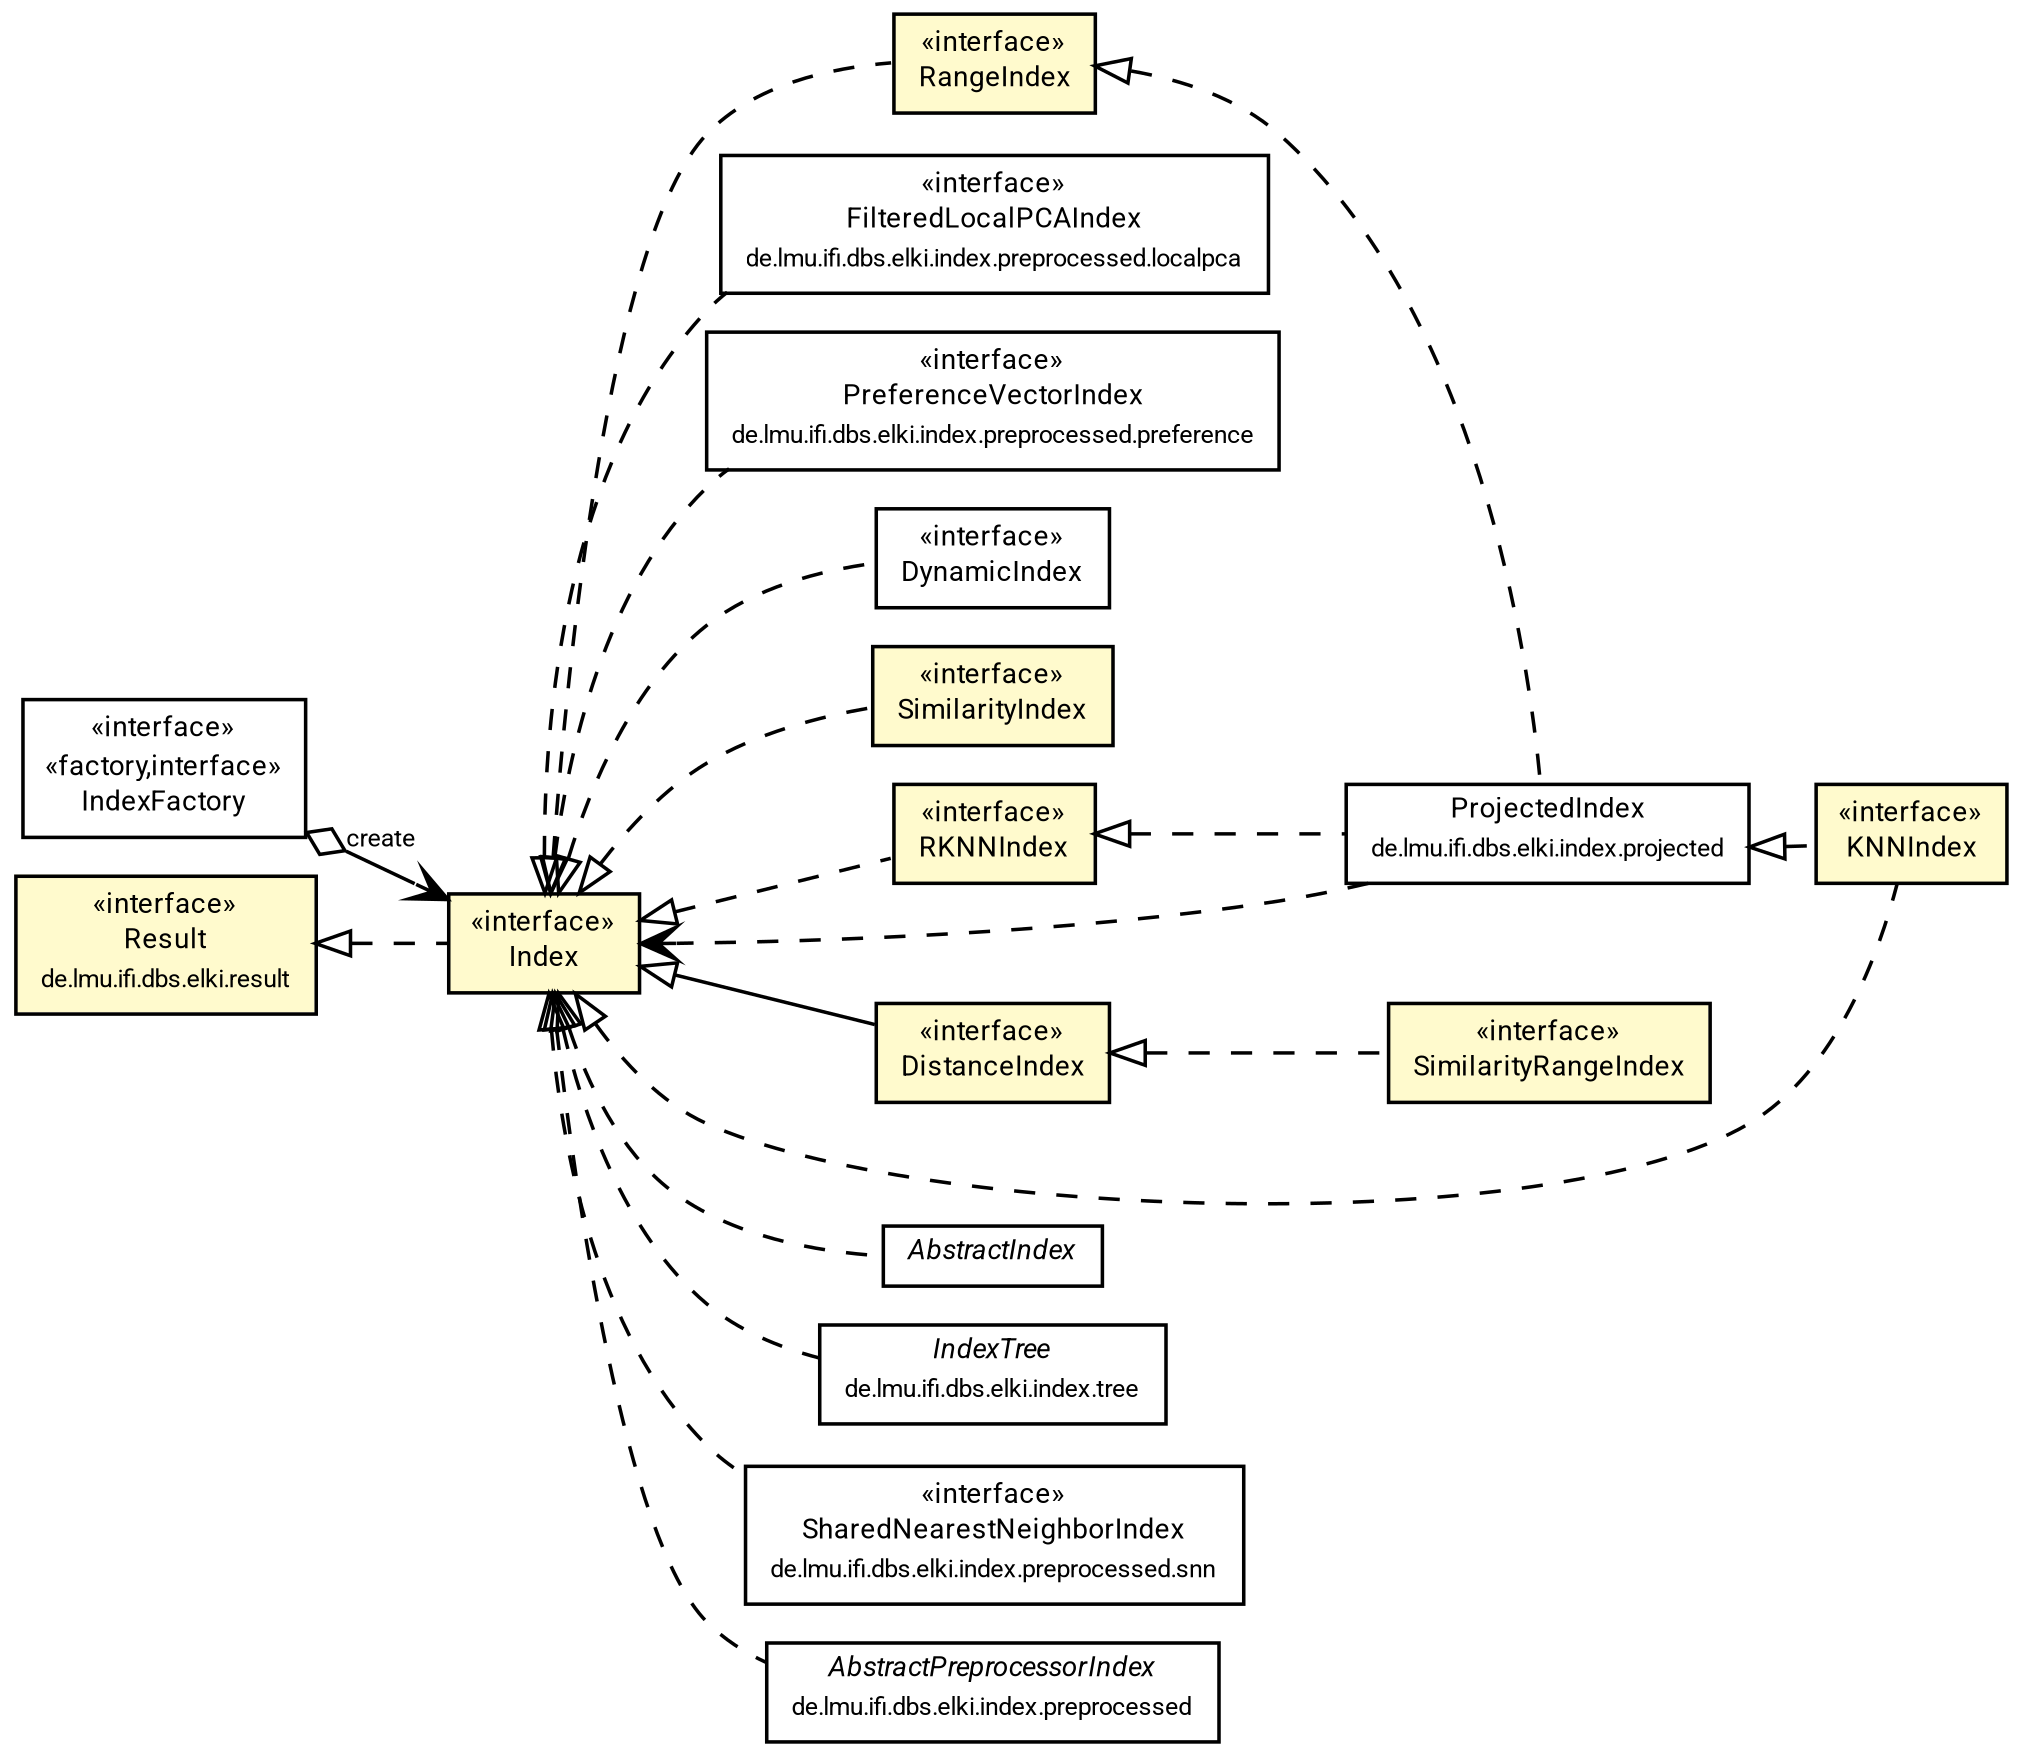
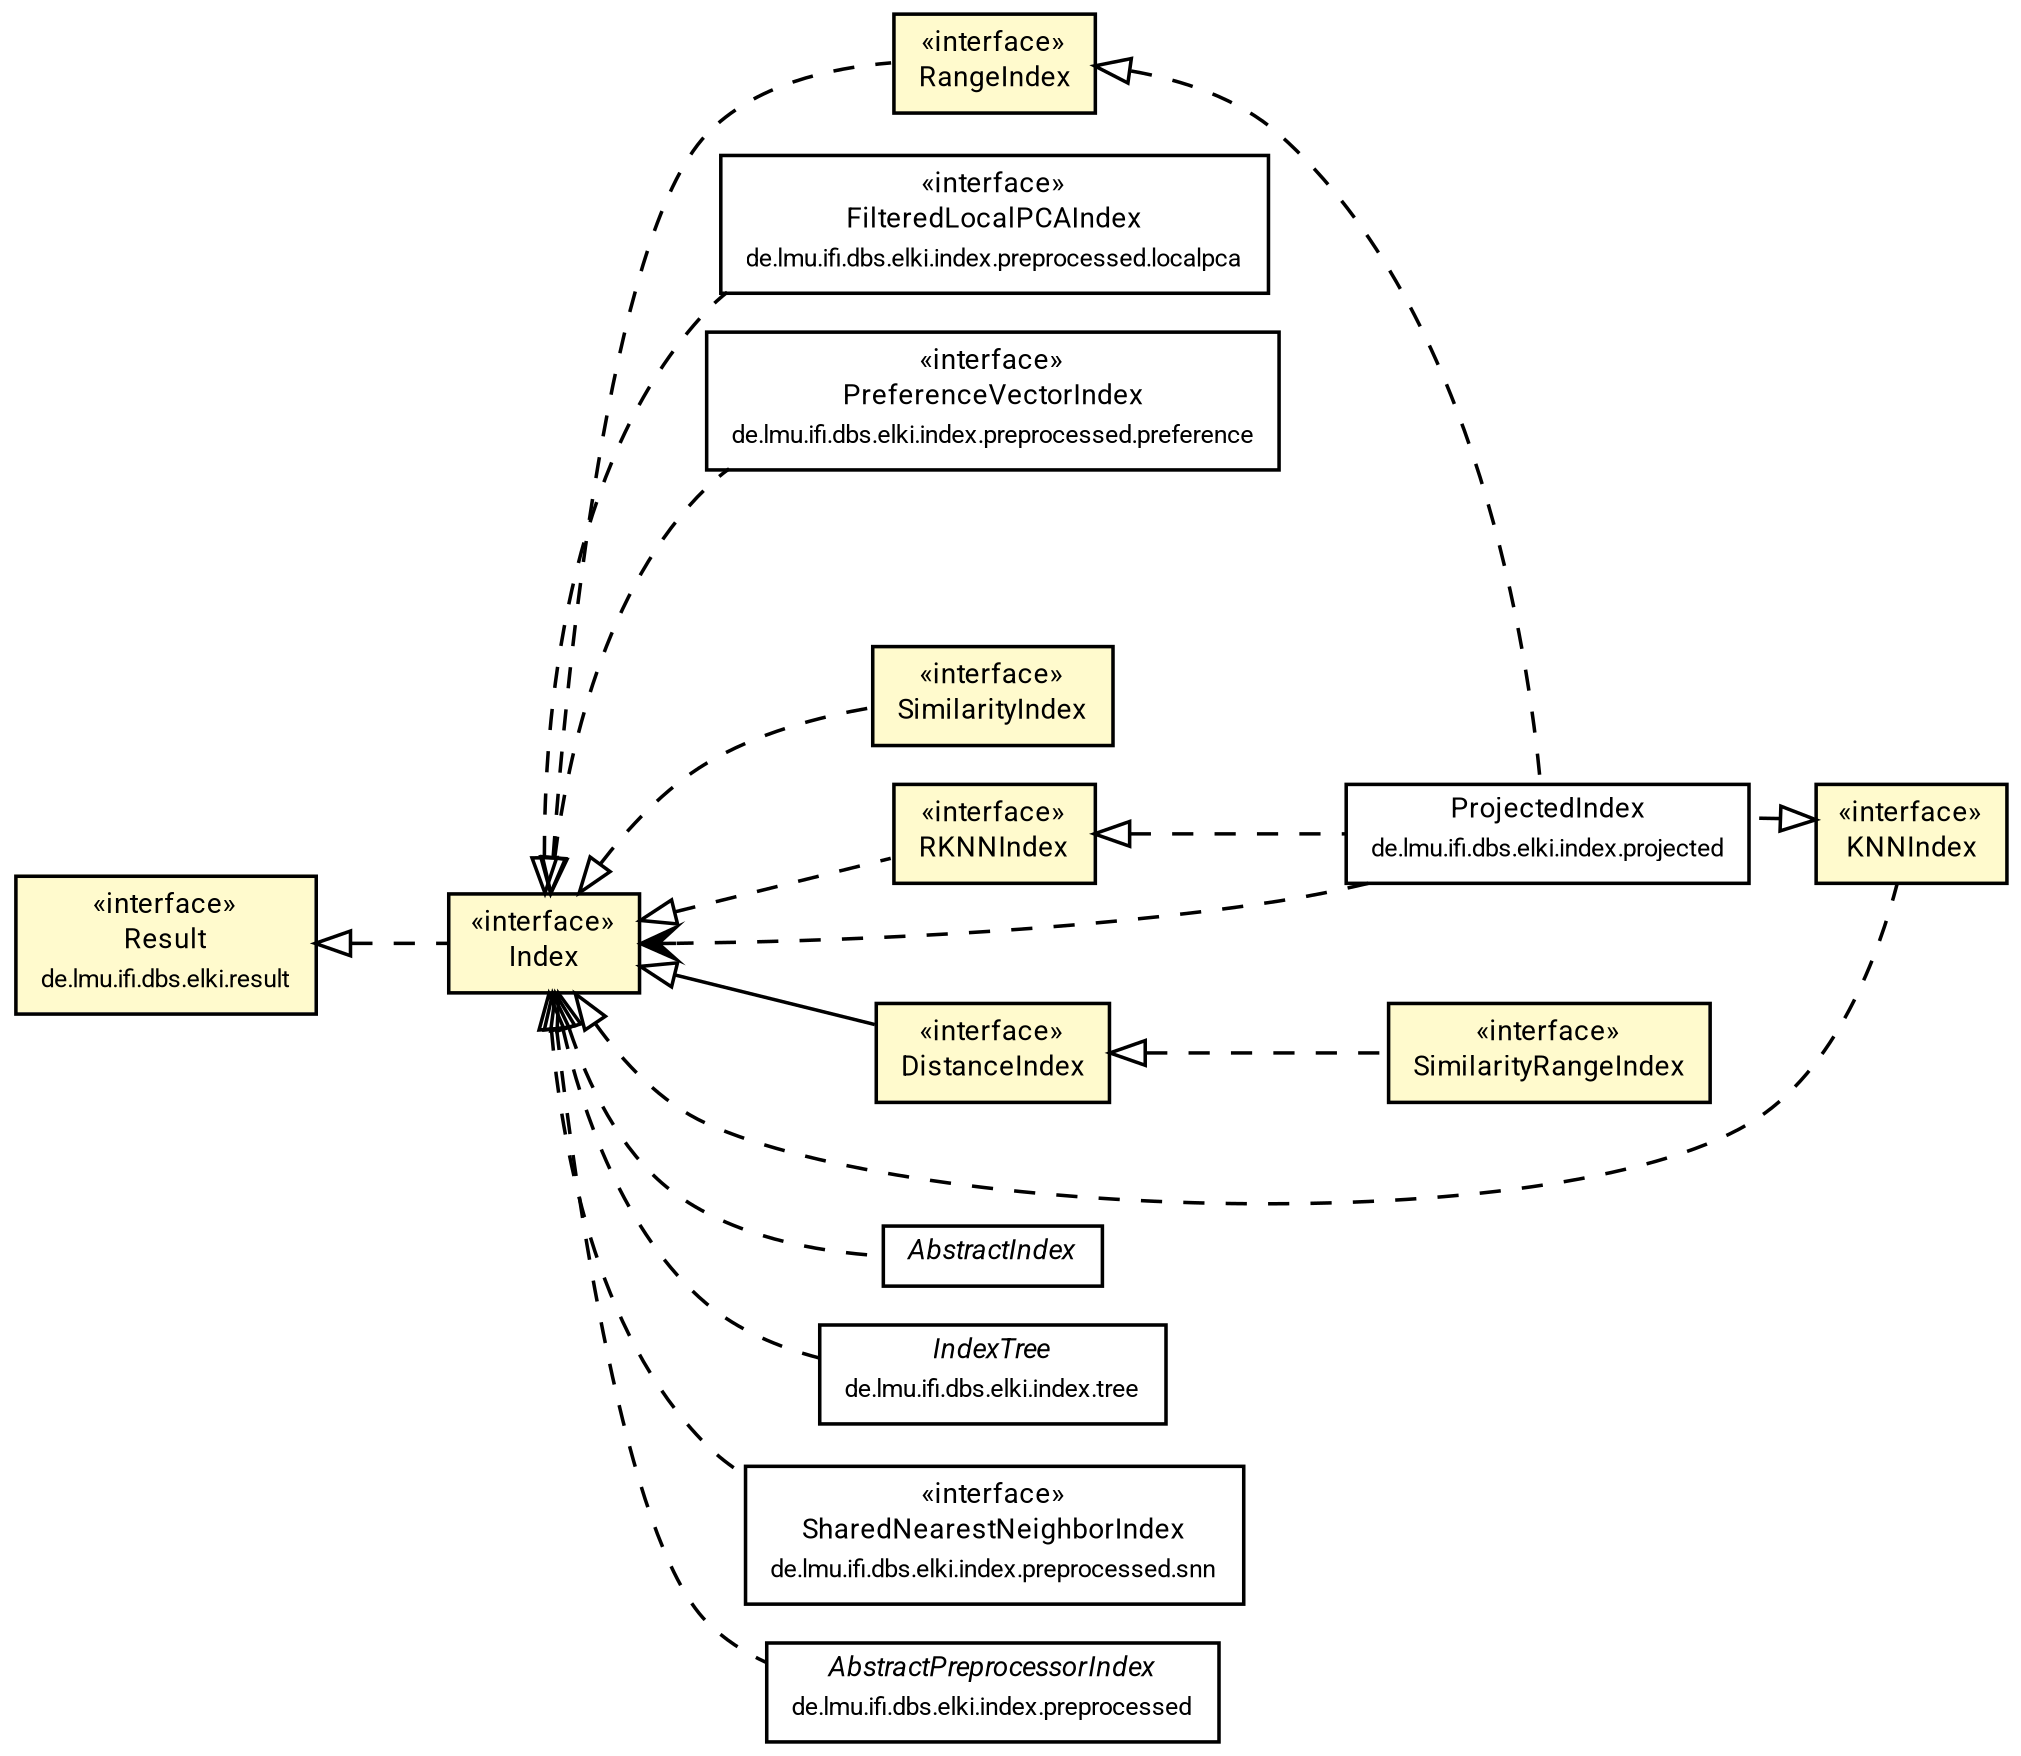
(993, 558) -> none
(164, 767) -> none
(1801, 846) -> (1765, 818)
